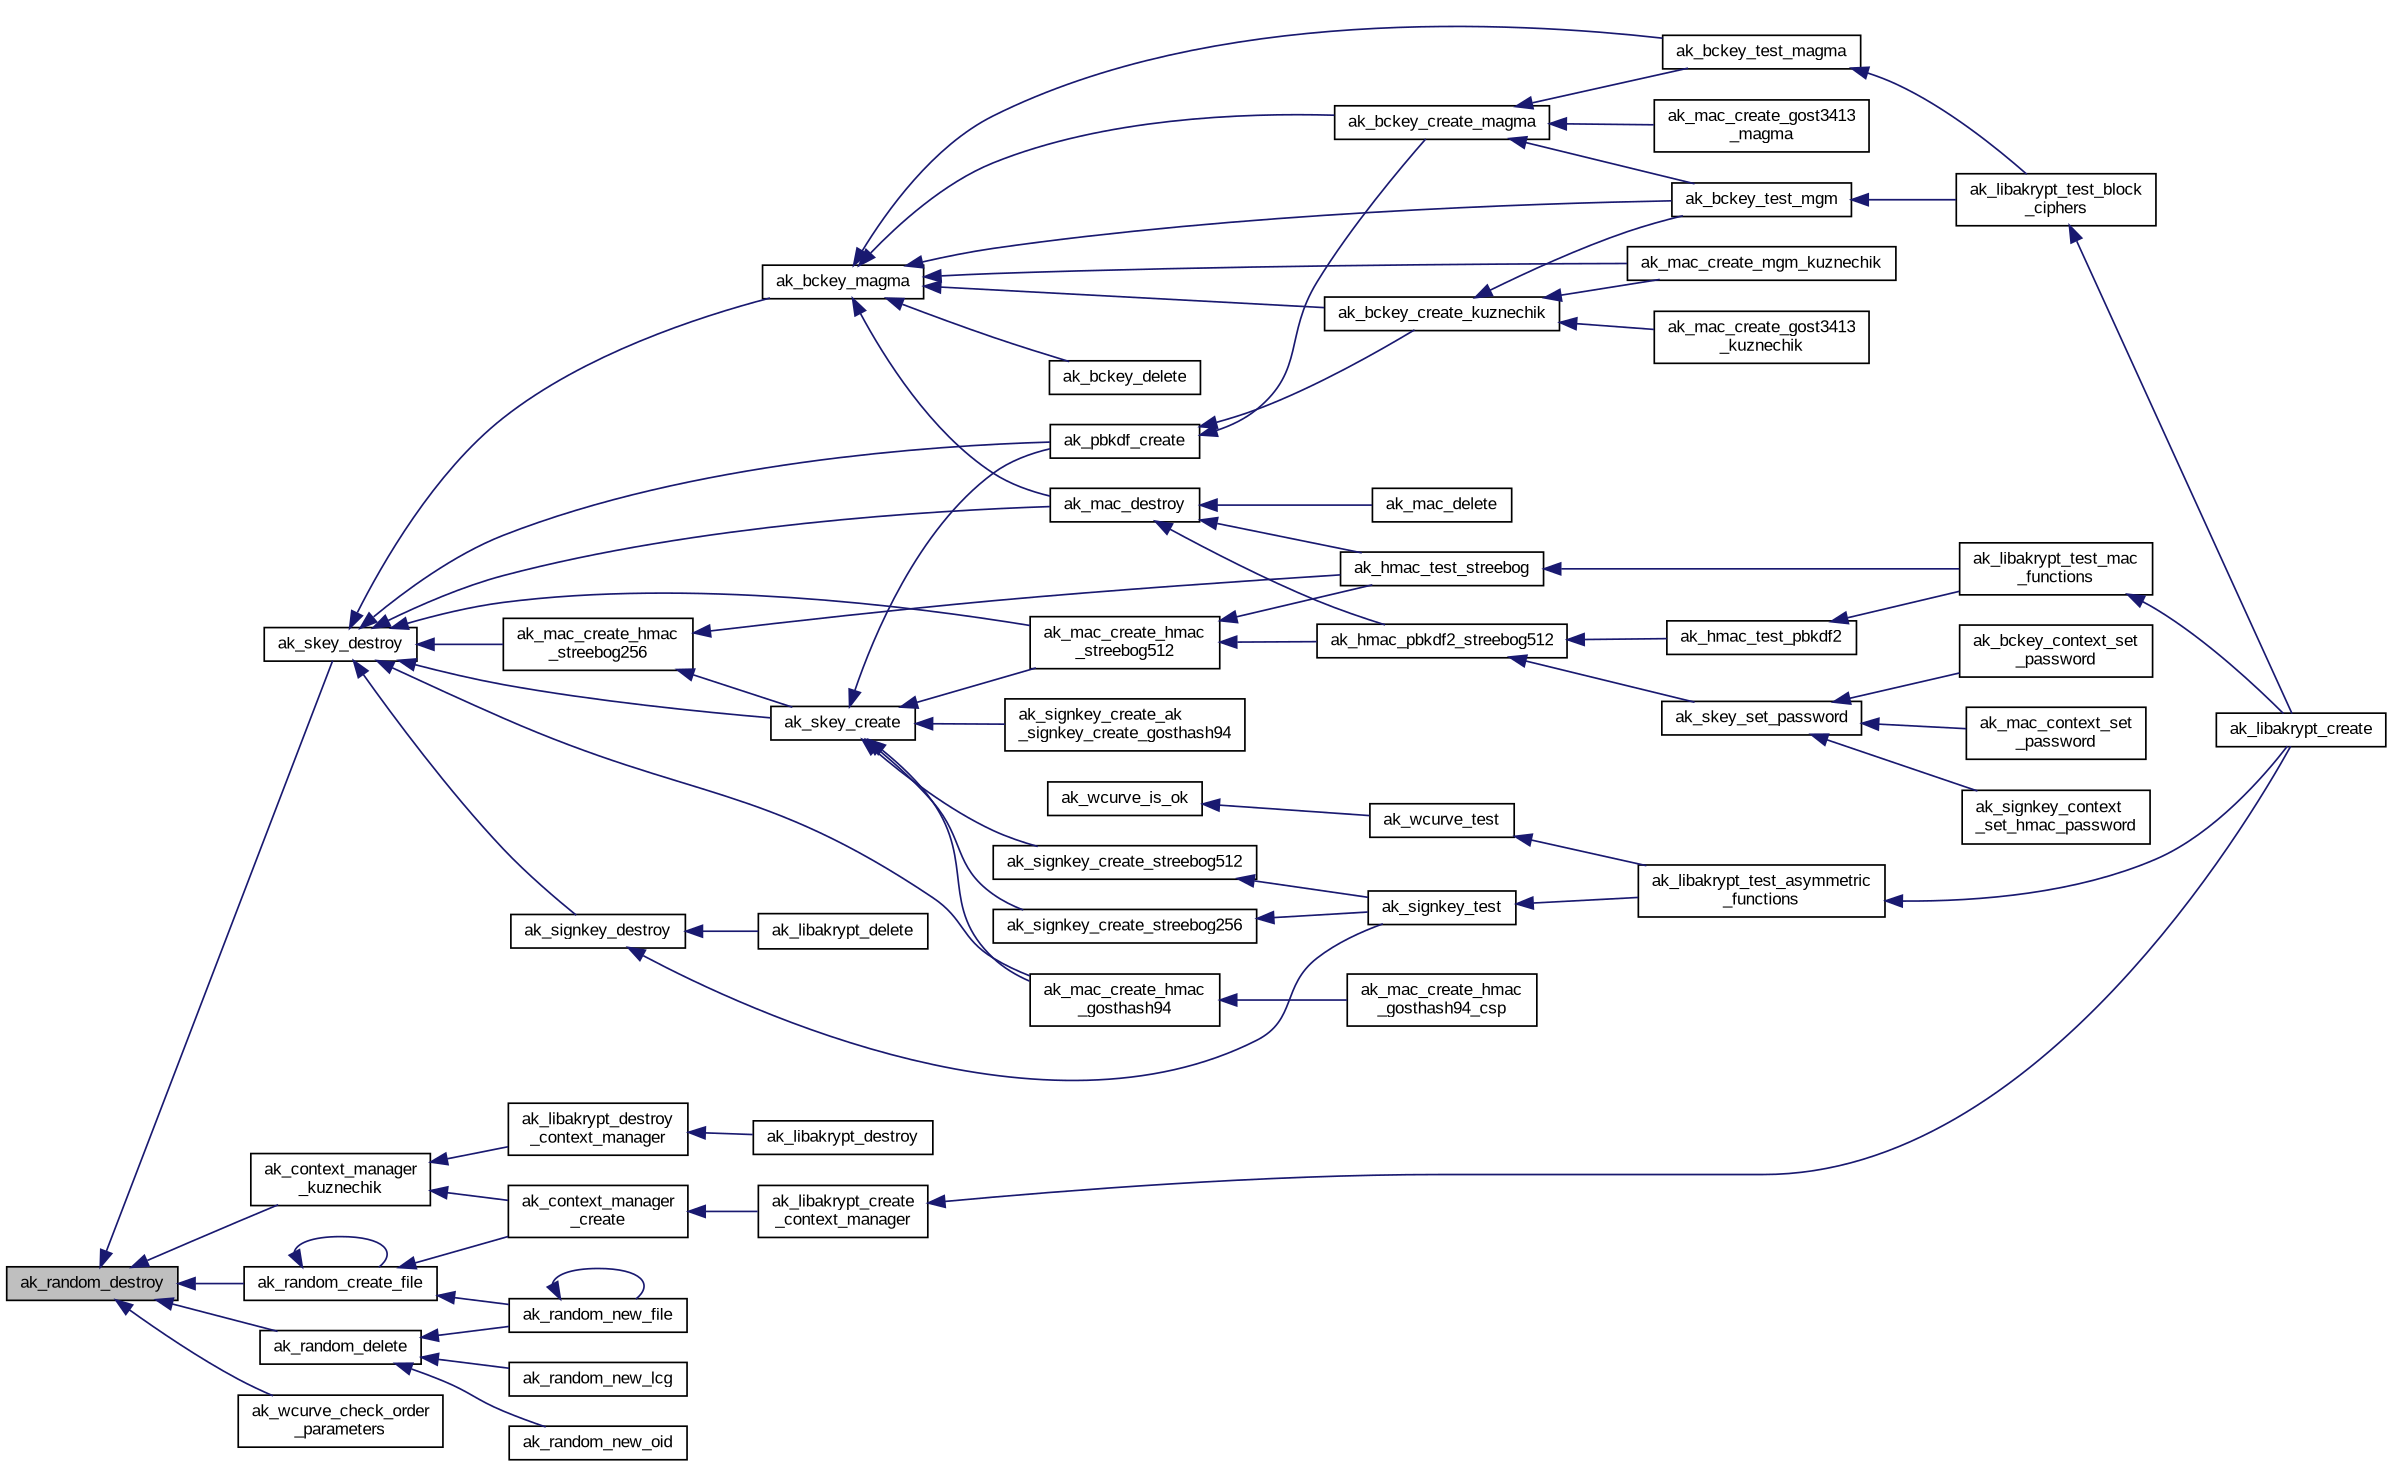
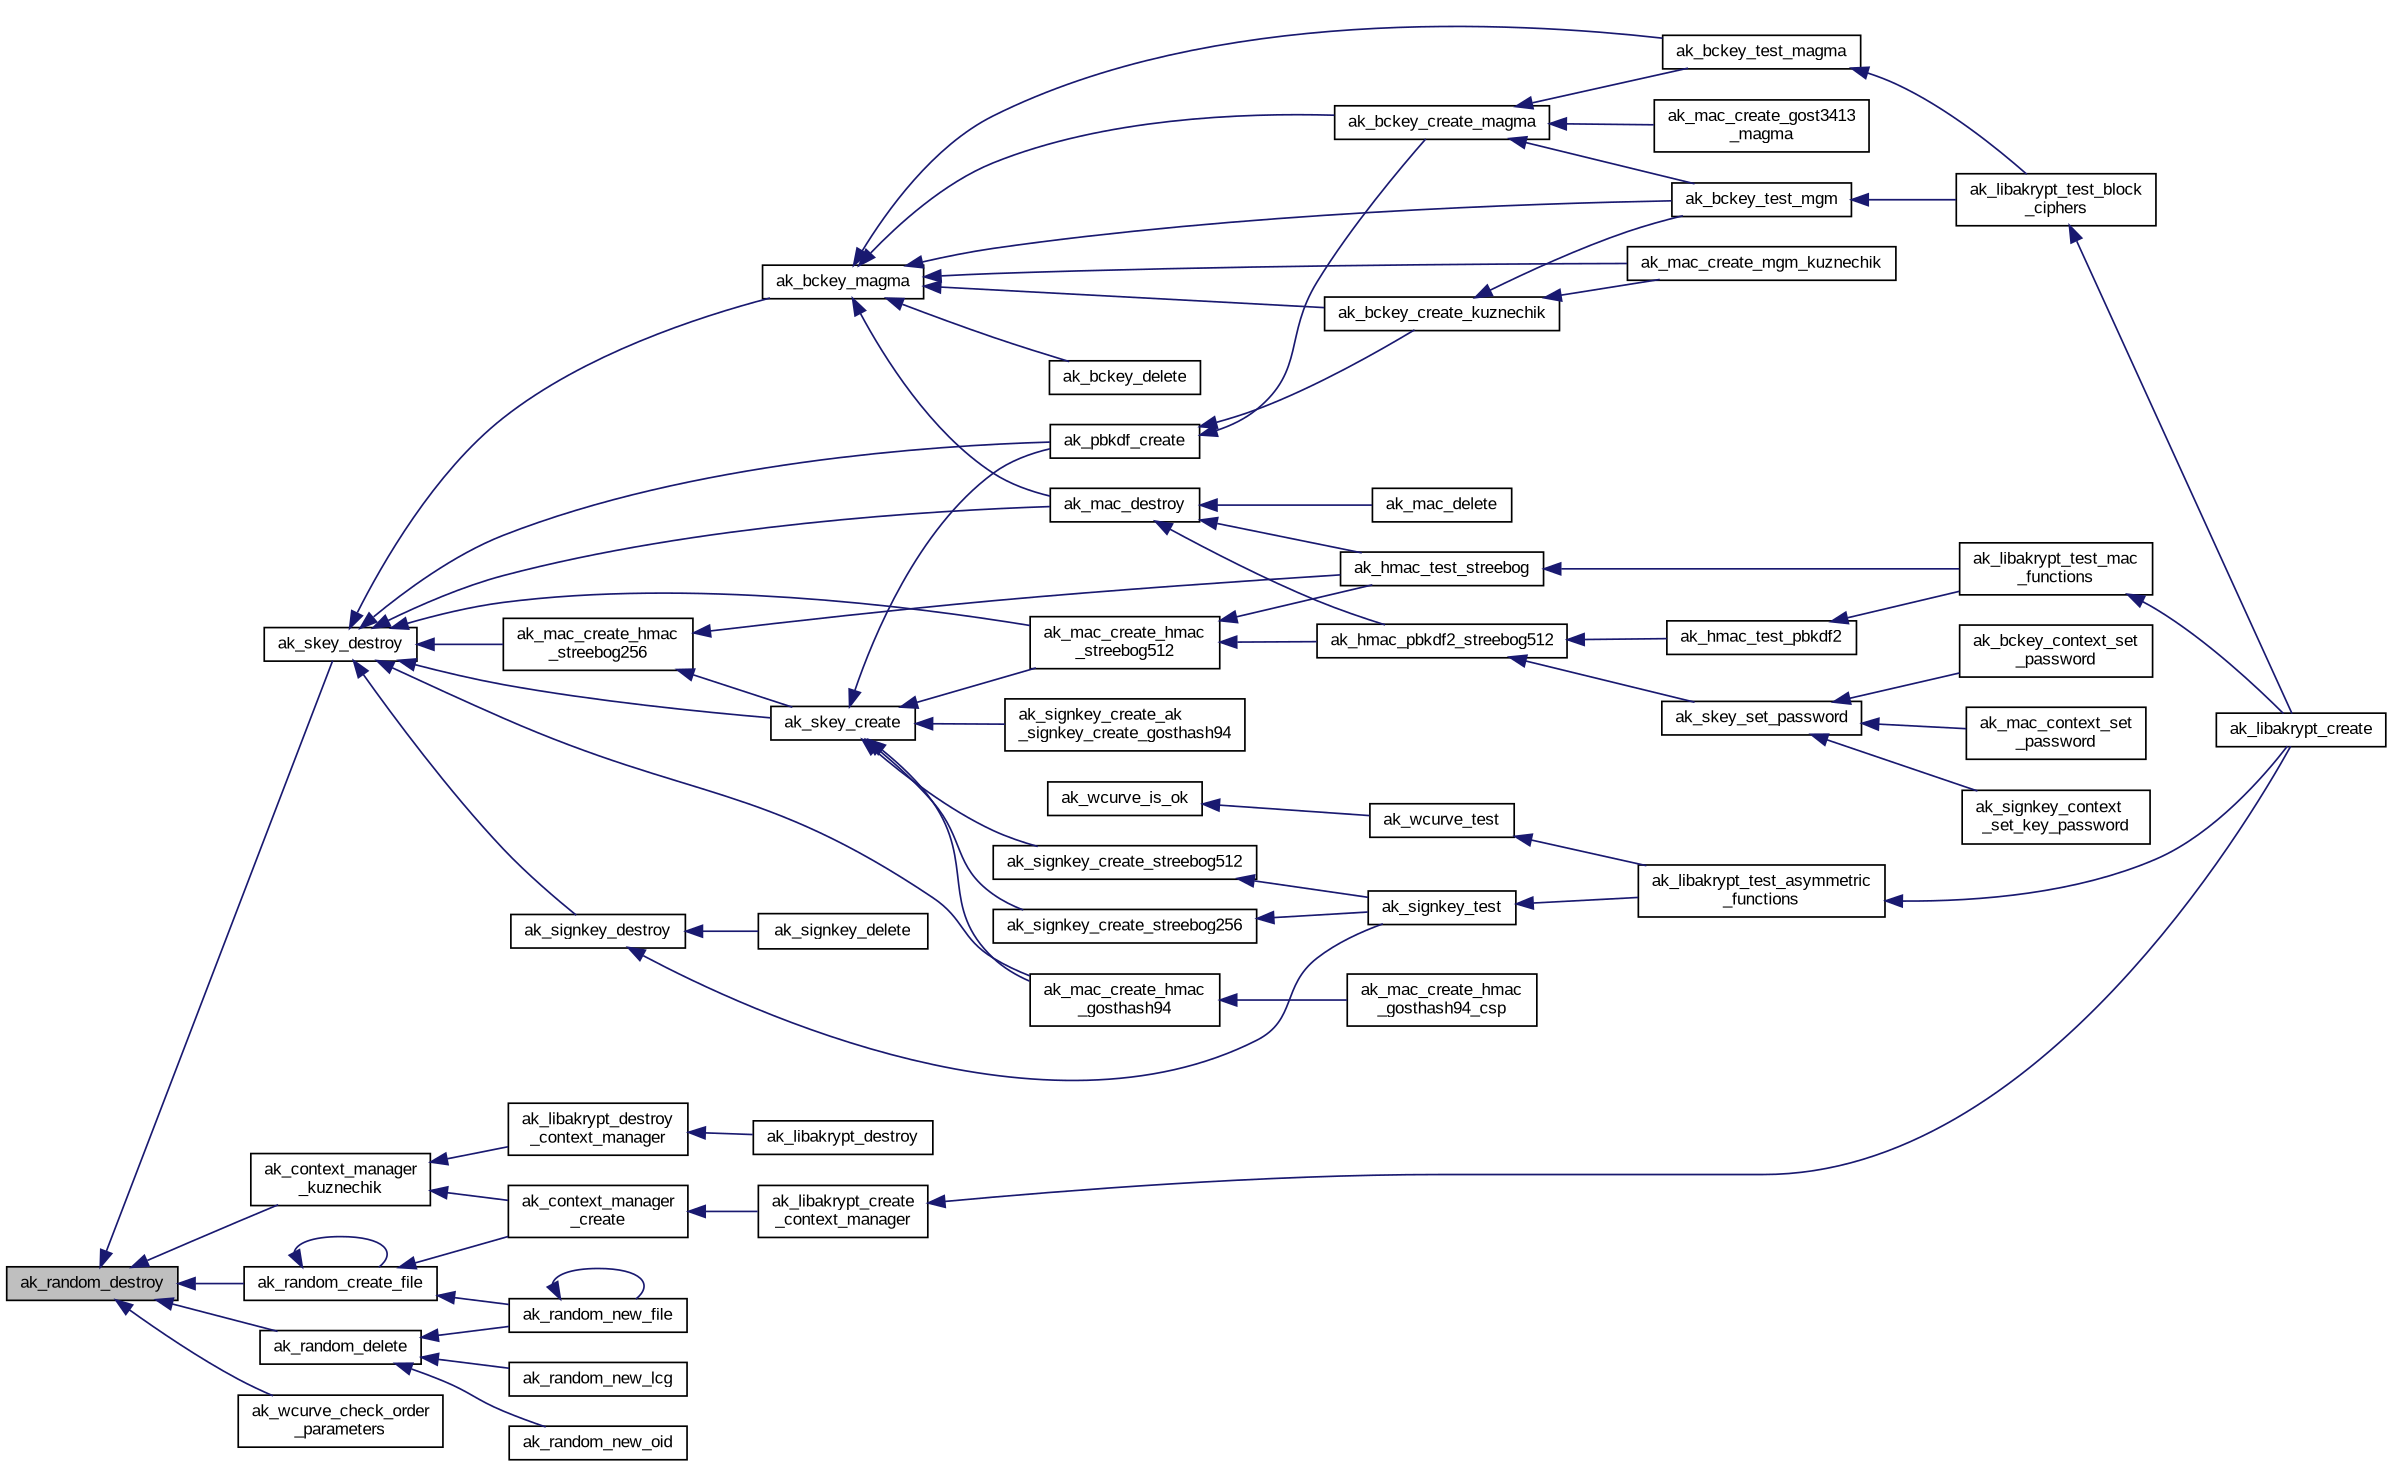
(1762, 337) -> none
(2056, 817) -> (2056, 817)
(843, 931) -> (843, 931)
